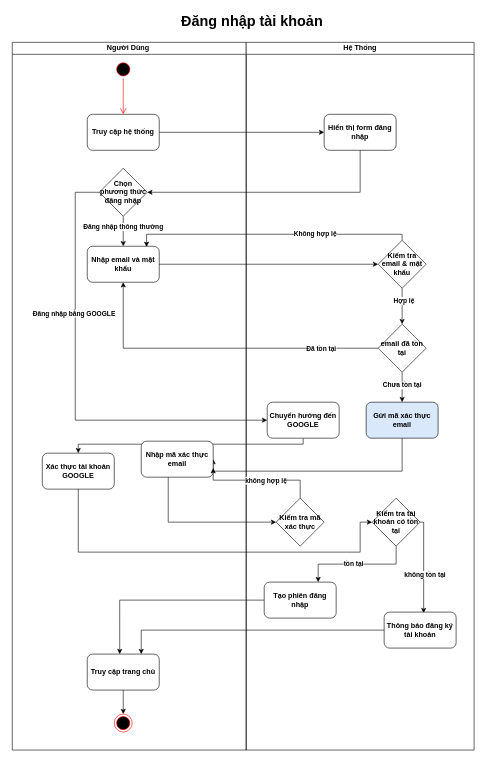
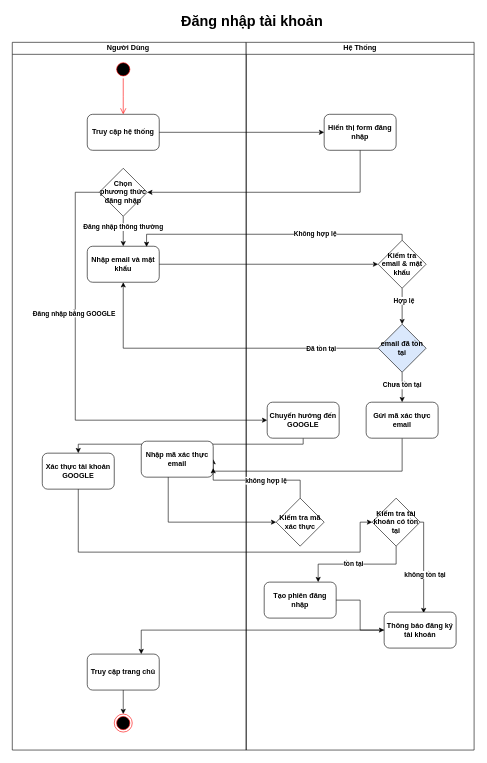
(402, 348) -> (402, 348)
(402, 420) -> (402, 420)
(120, 649) -> (360, 602)
